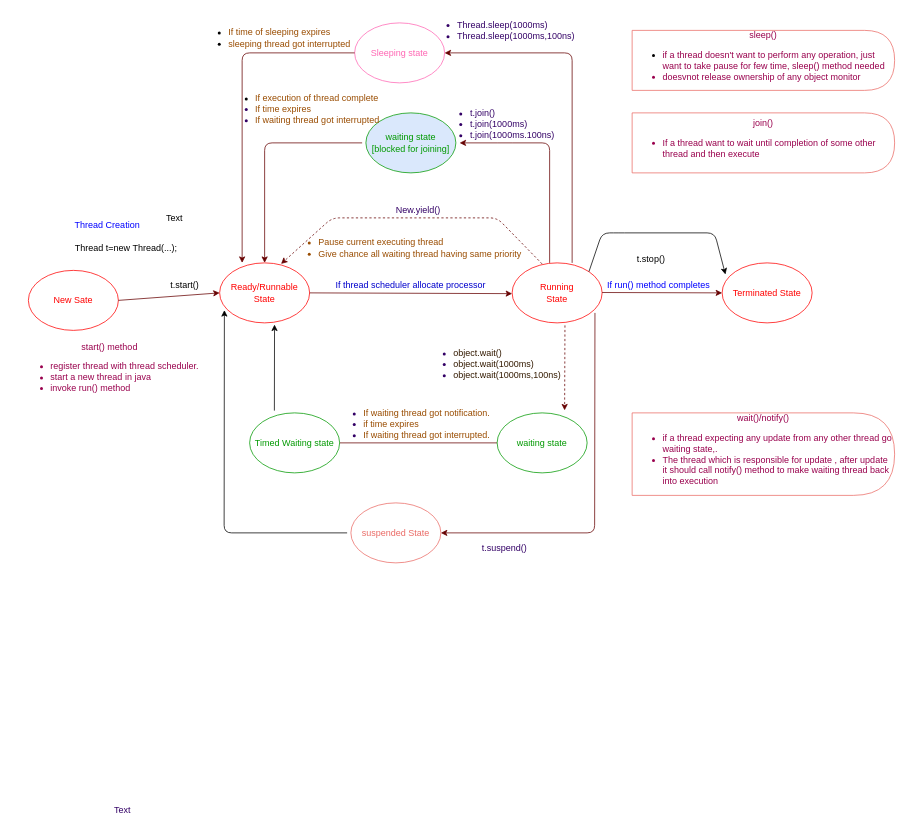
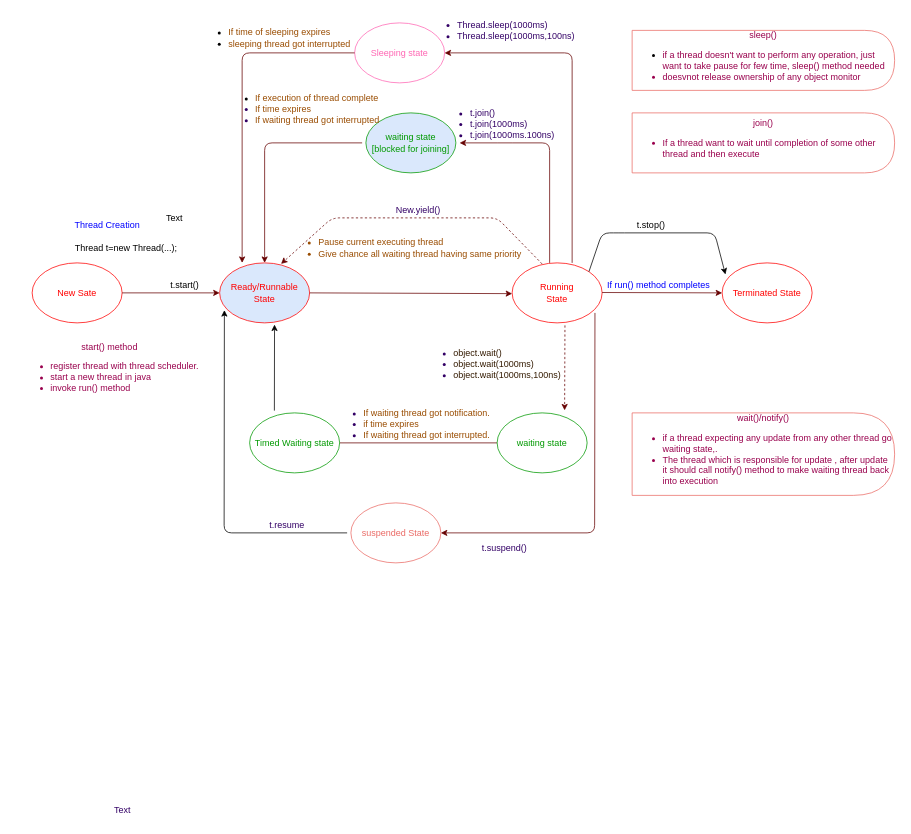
(651, 259) -> (651, 225)
(411, 285) -> none
(264, 293) -> (264, 293)
(73, 300) -> (77, 293)
none -> (287, 525)
